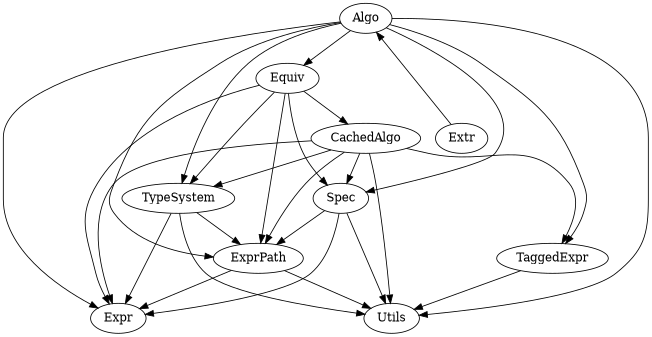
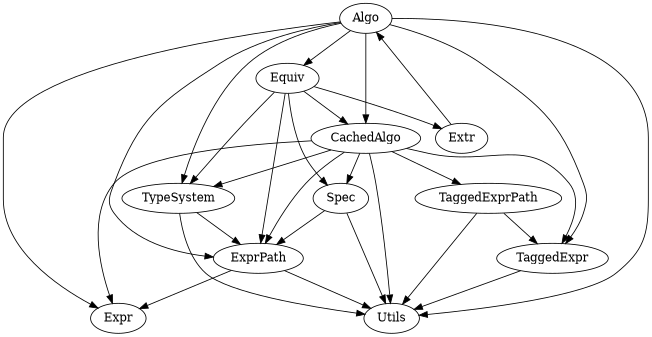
(502, 125) -> (366, 74)
(116, 160) -> (374, 105)
none -> (488, 198)
(150, 255) -> none
(272, 290) -> none
